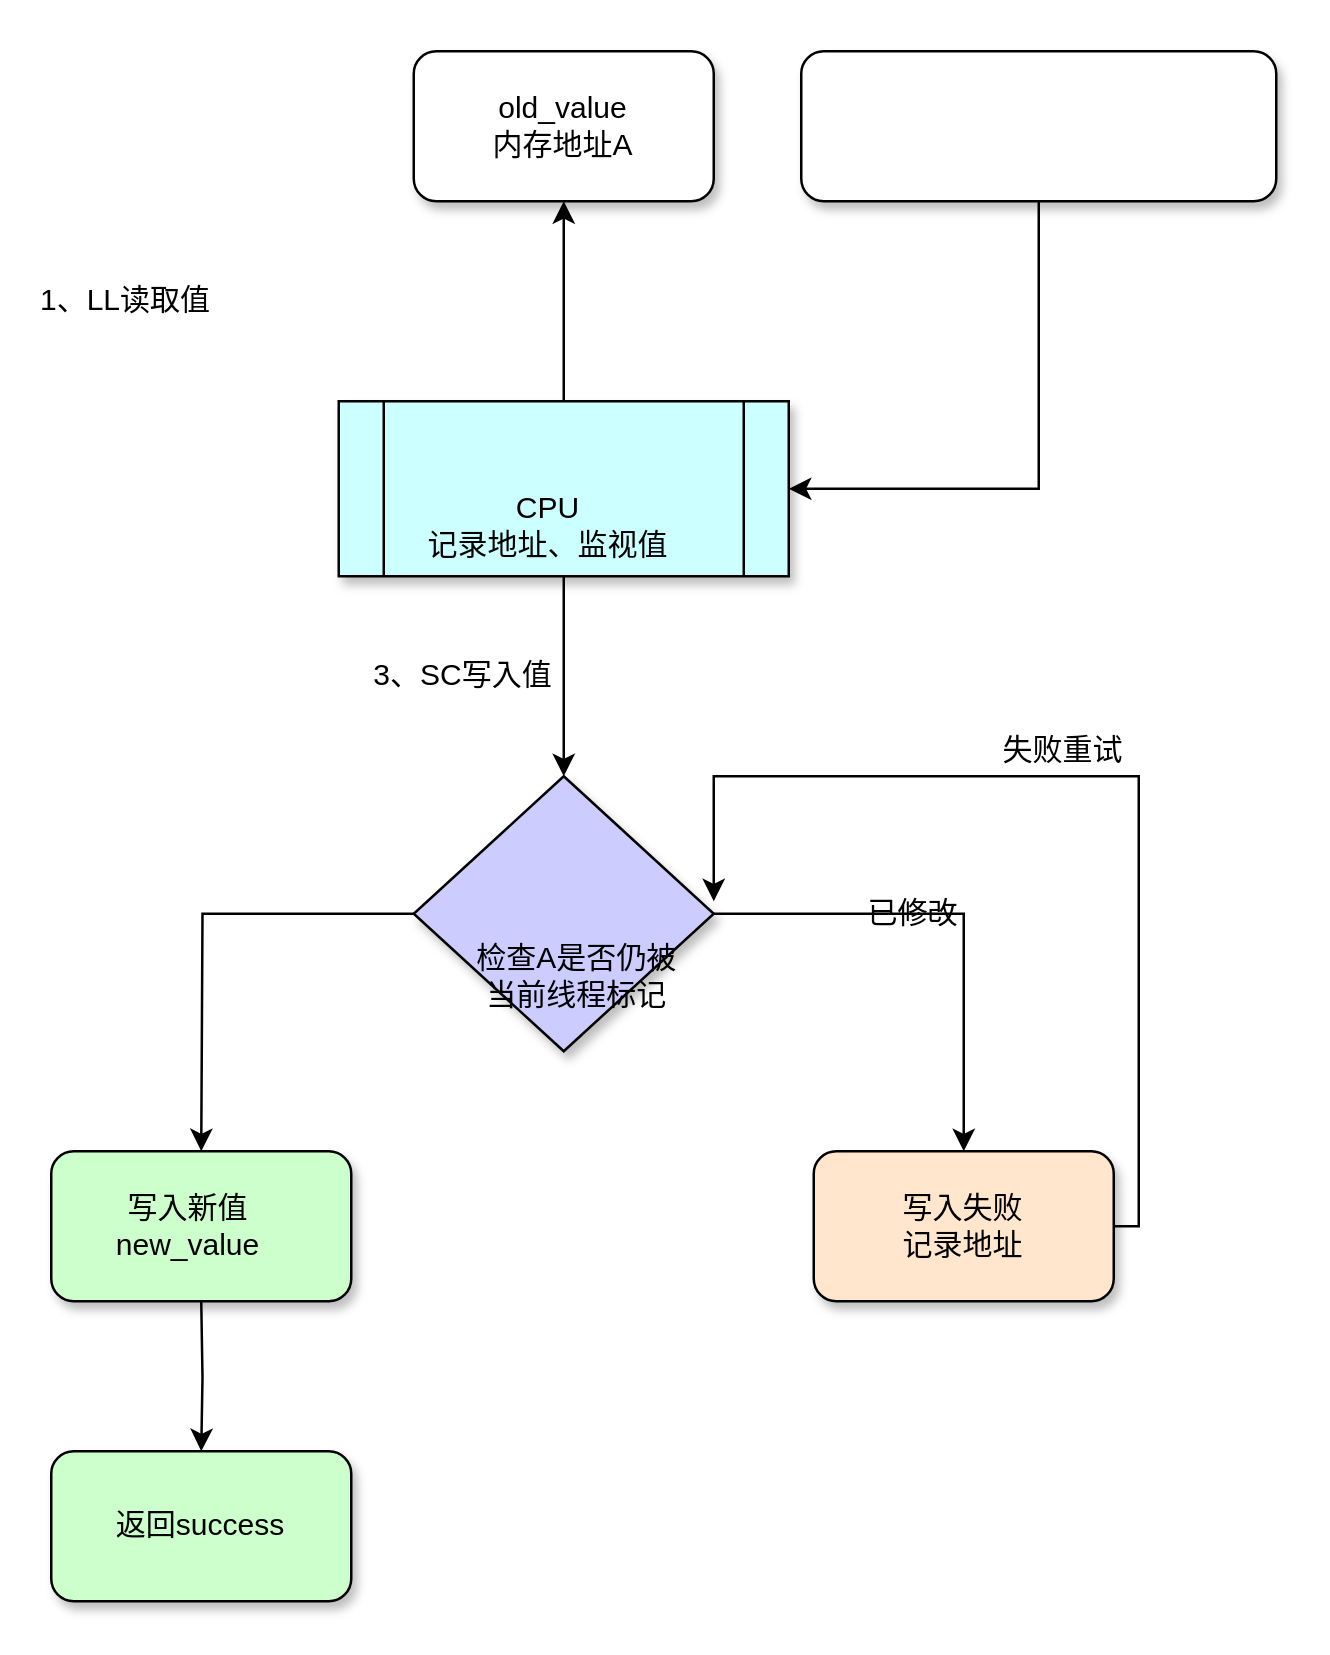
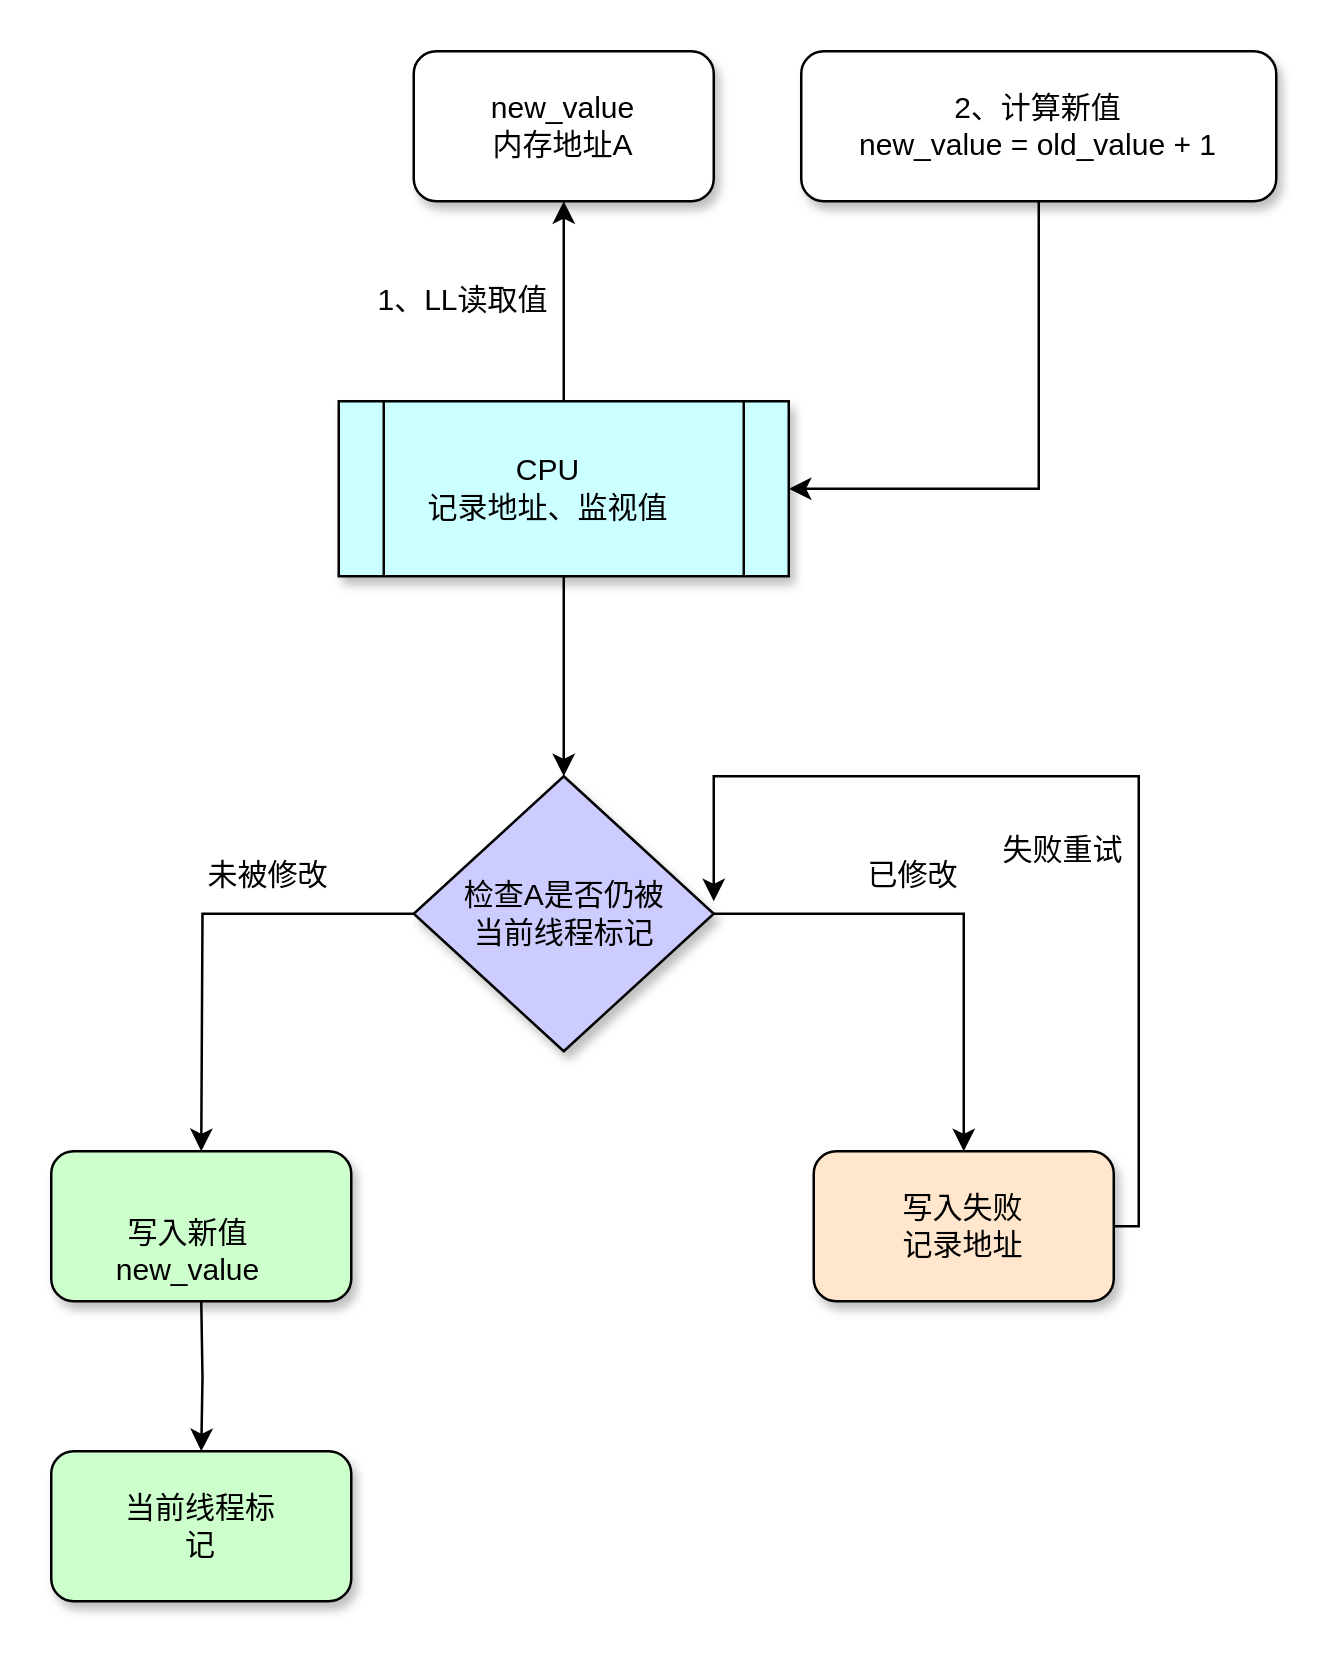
(564, 126) -> (564, 126)
none -> (1039, 126)
(126, 301) -> (464, 301)
(549, 526) -> (549, 489)
(464, 676) -> none
(1064, 751) -> (1064, 851)
none -> (269, 876)
(914, 914) -> (914, 876)
(576, 976) -> (564, 914)
(189, 1226) -> (189, 1251)
(201, 1526) -> (201, 1526)
